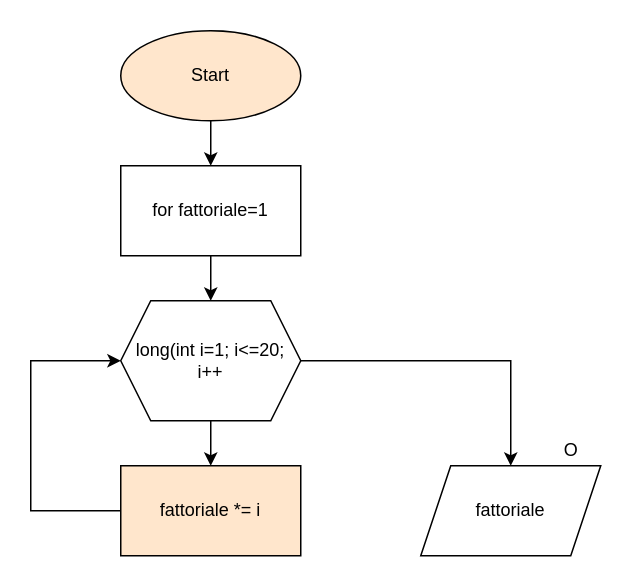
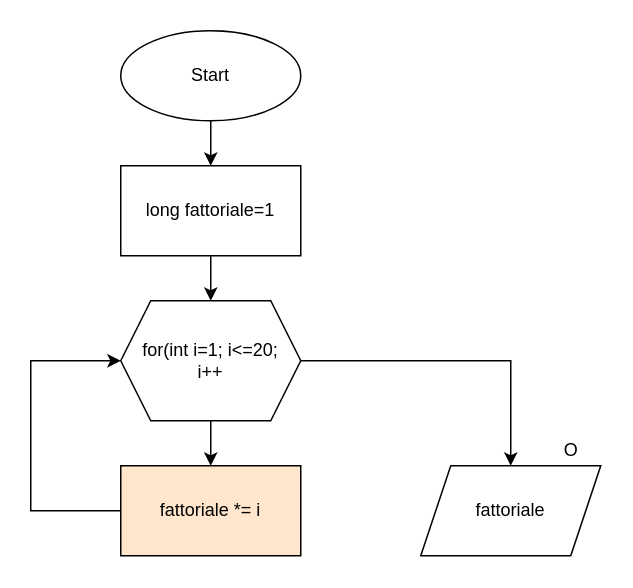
(211, 76) -> (211, 76)
(211, 211) -> (211, 211)
(211, 361) -> (211, 361)
